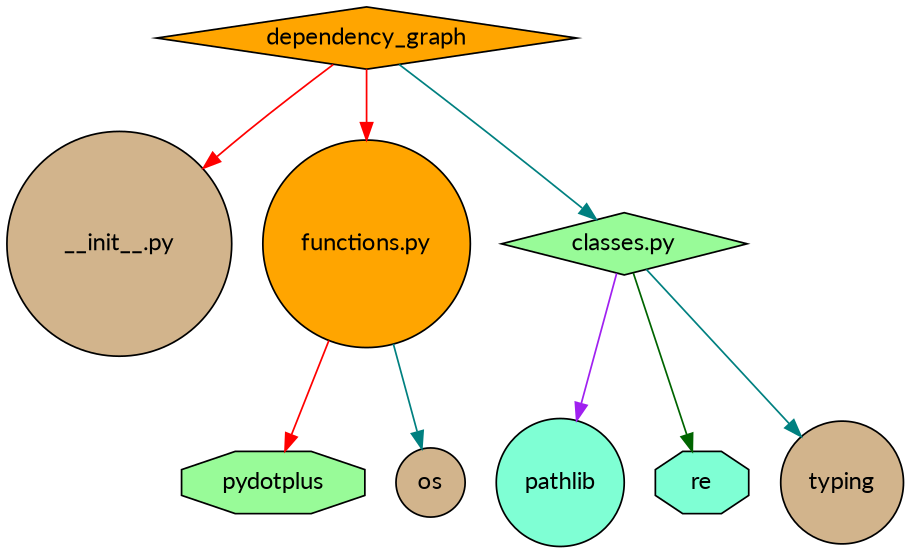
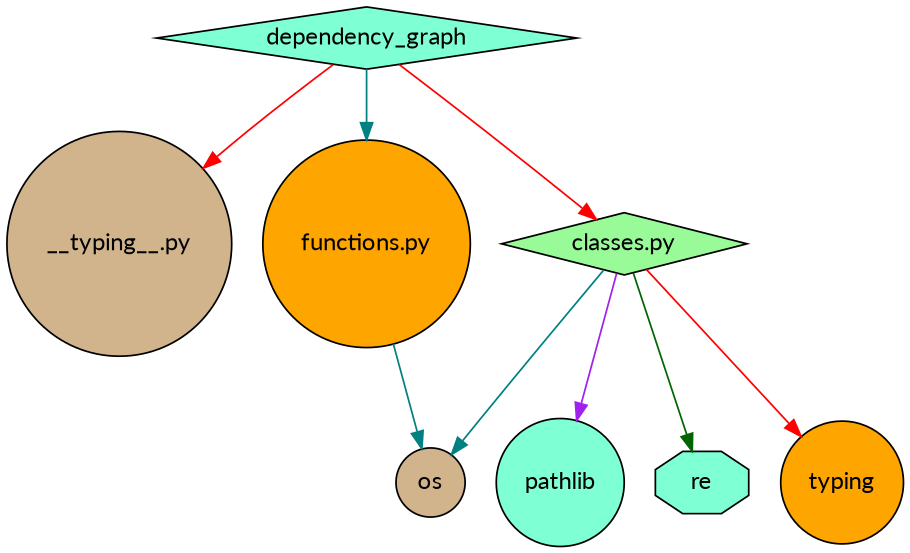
(367, 38) -> (367, 38)
(367, 96) -> (367, 96)
(491, 136) -> (491, 136)
(119, 244) -> (119, 244)
(718, 347) -> (718, 347)
none -> (533, 355)
(273, 483) -> none
(842, 483) -> (842, 483)
